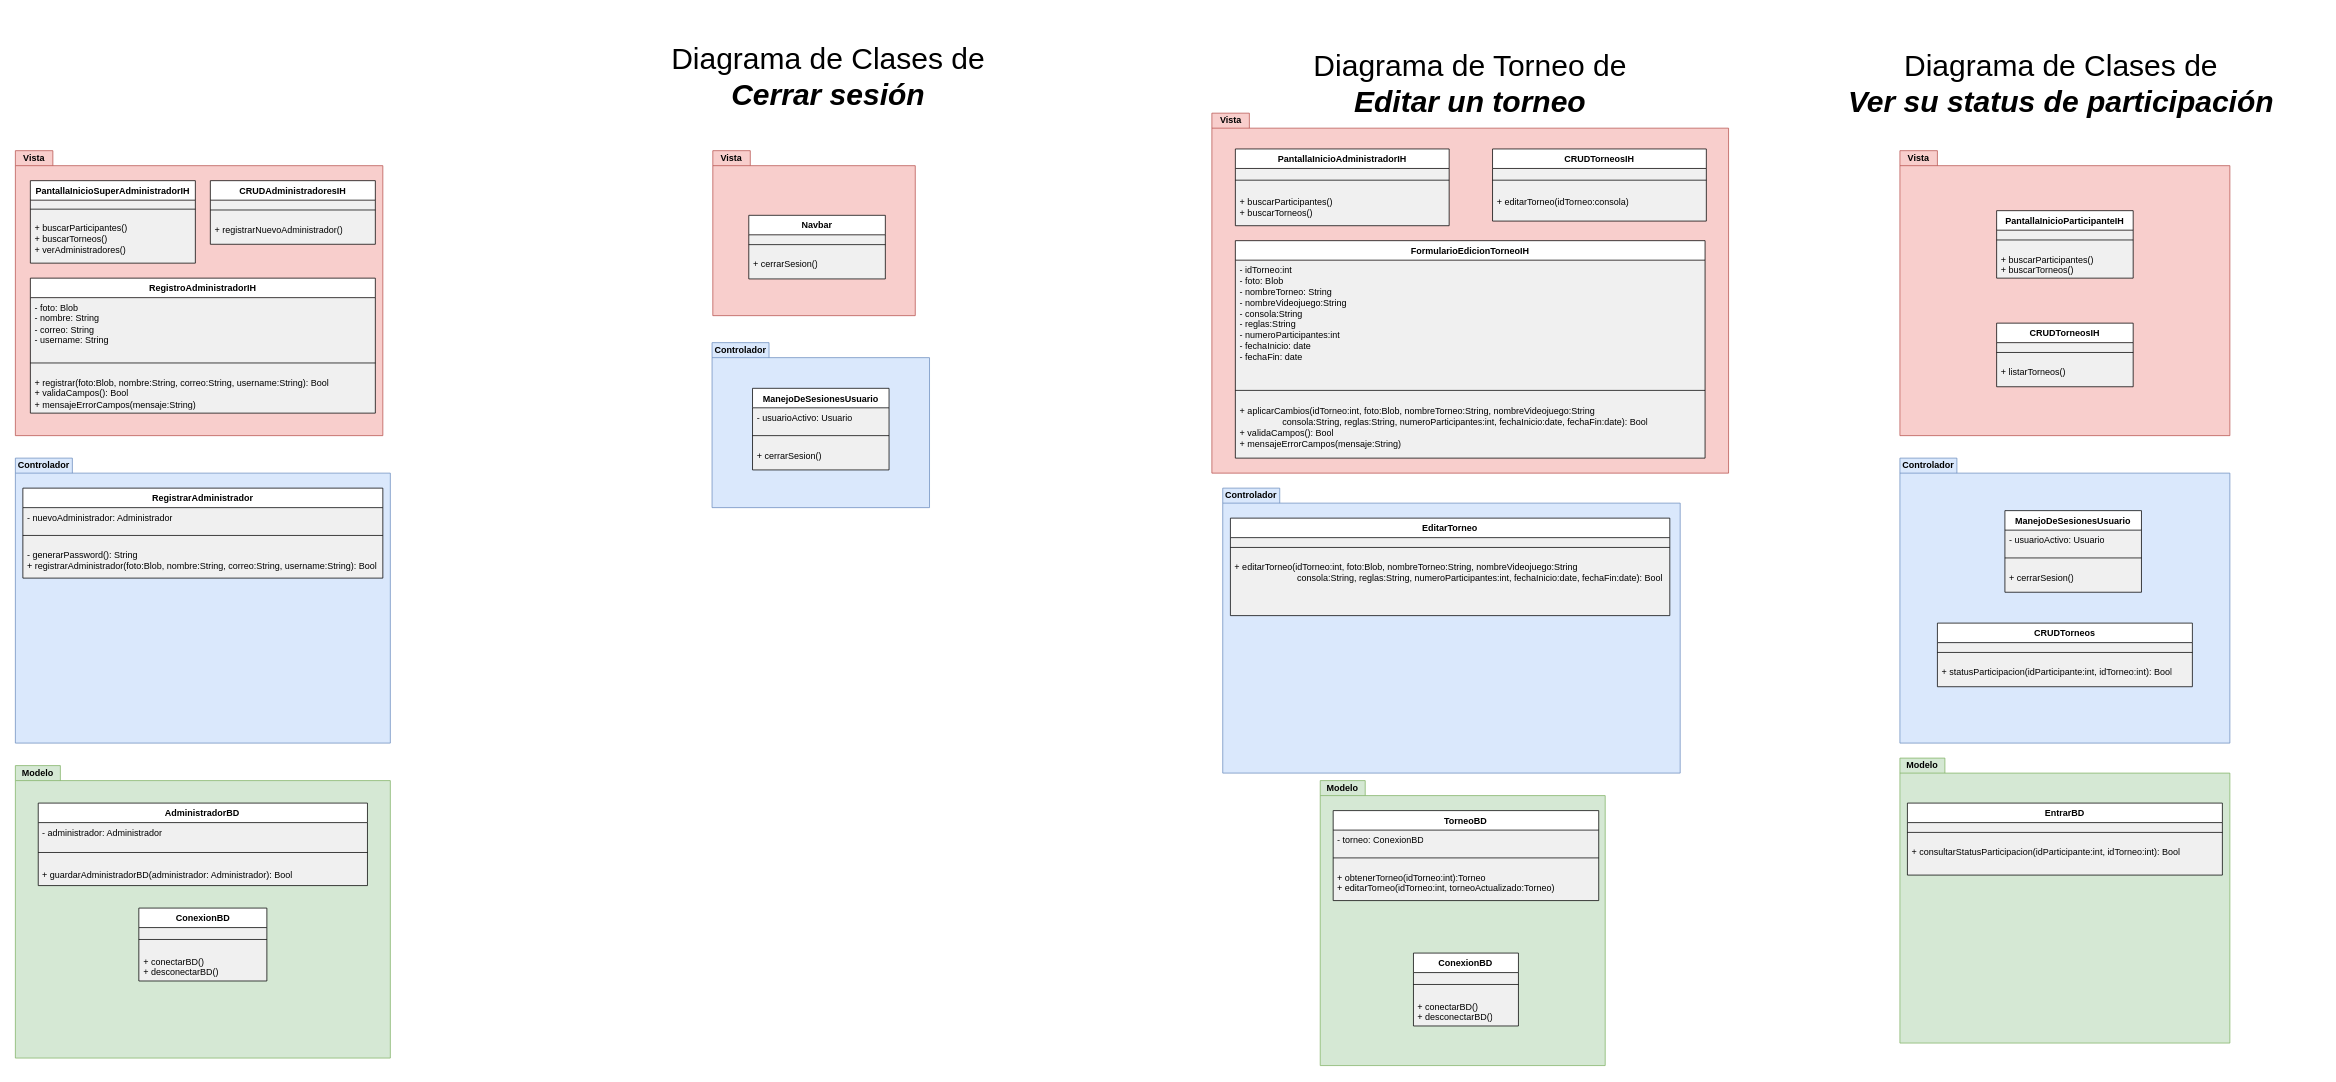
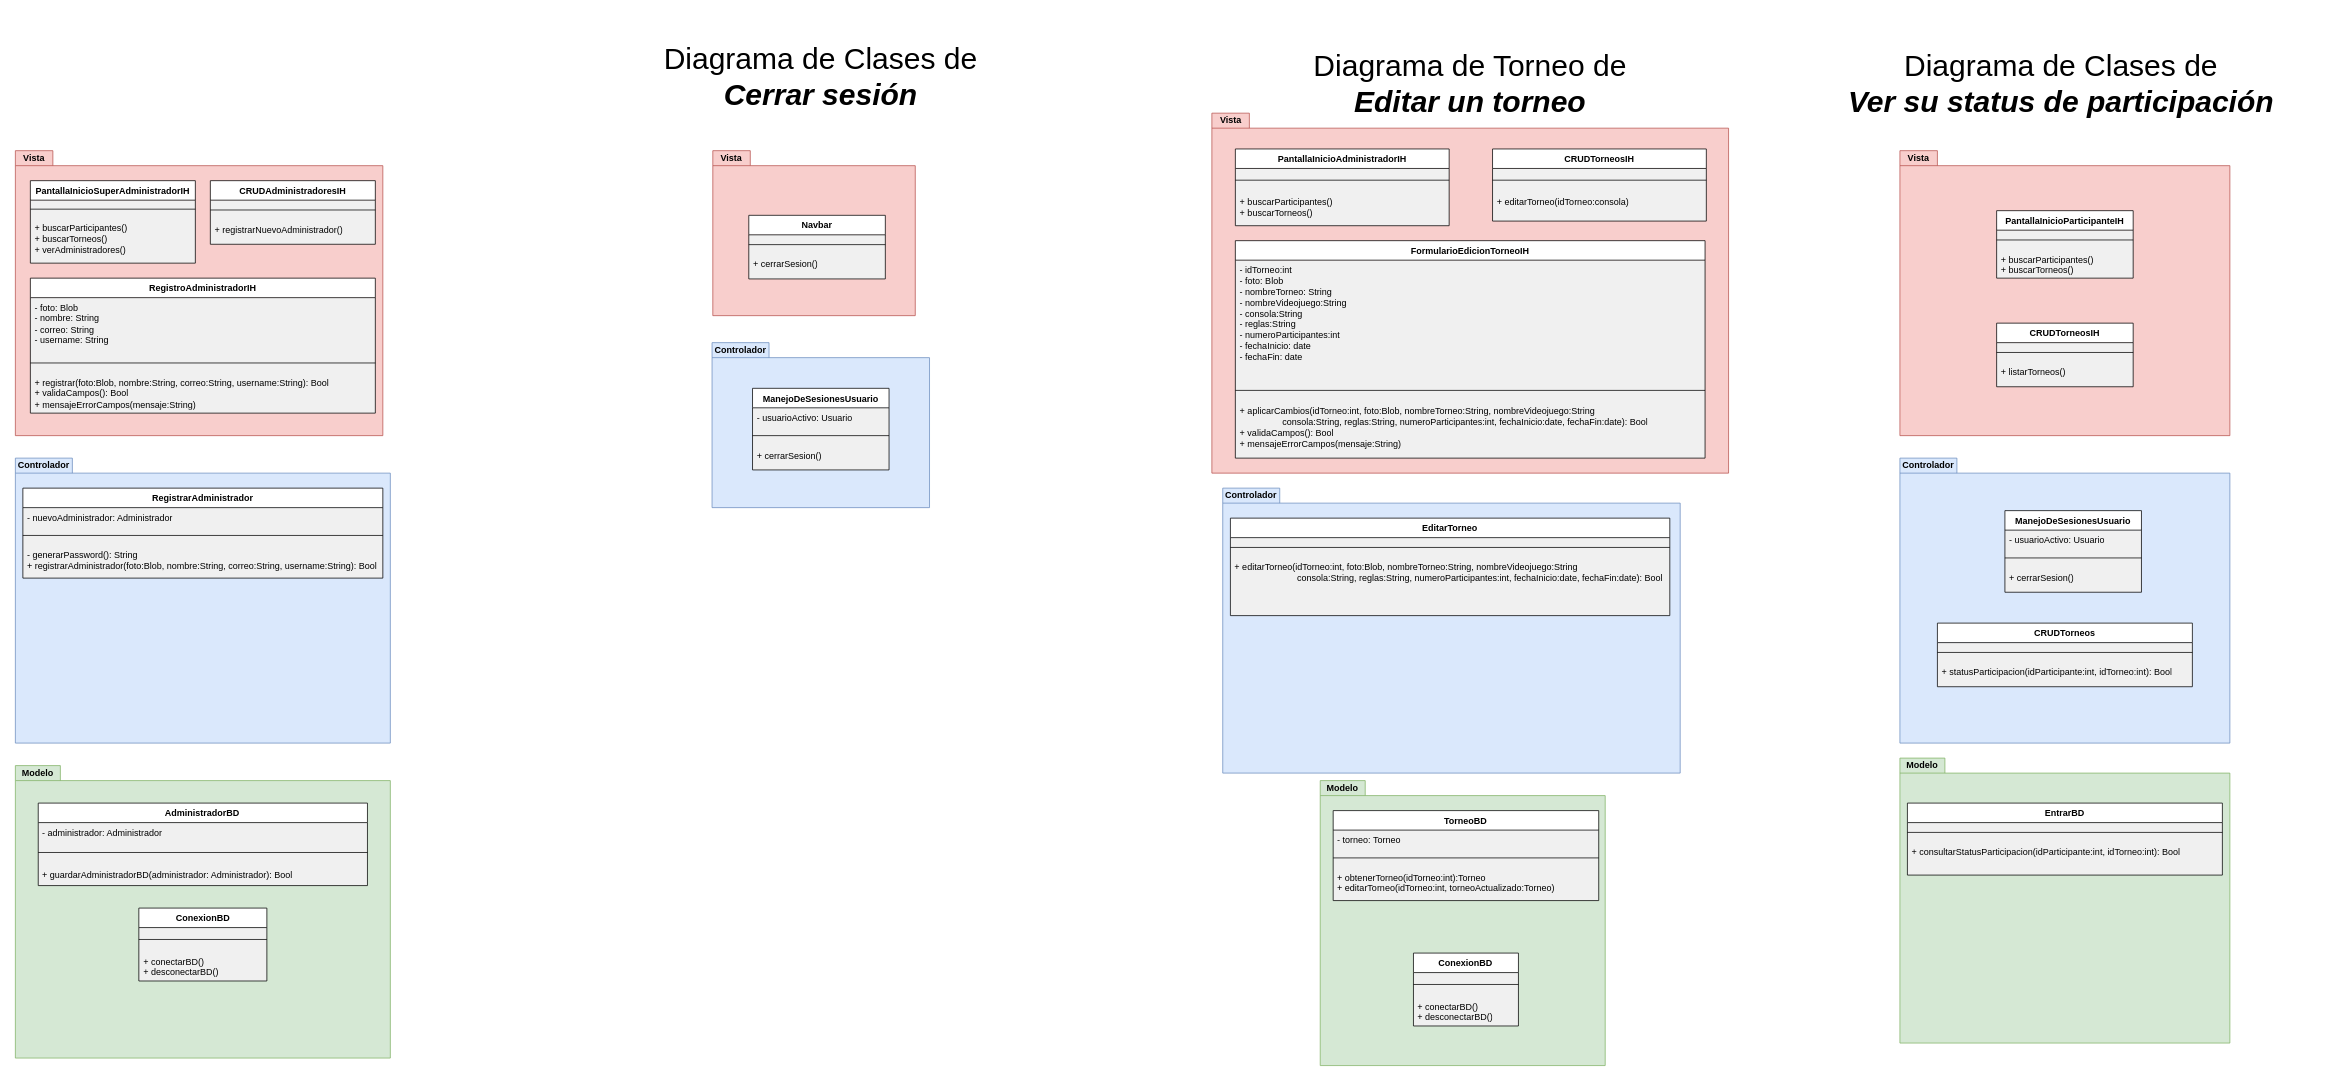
(828, 75) -> (821, 75)
(1383, 841) -> (1374, 841)
